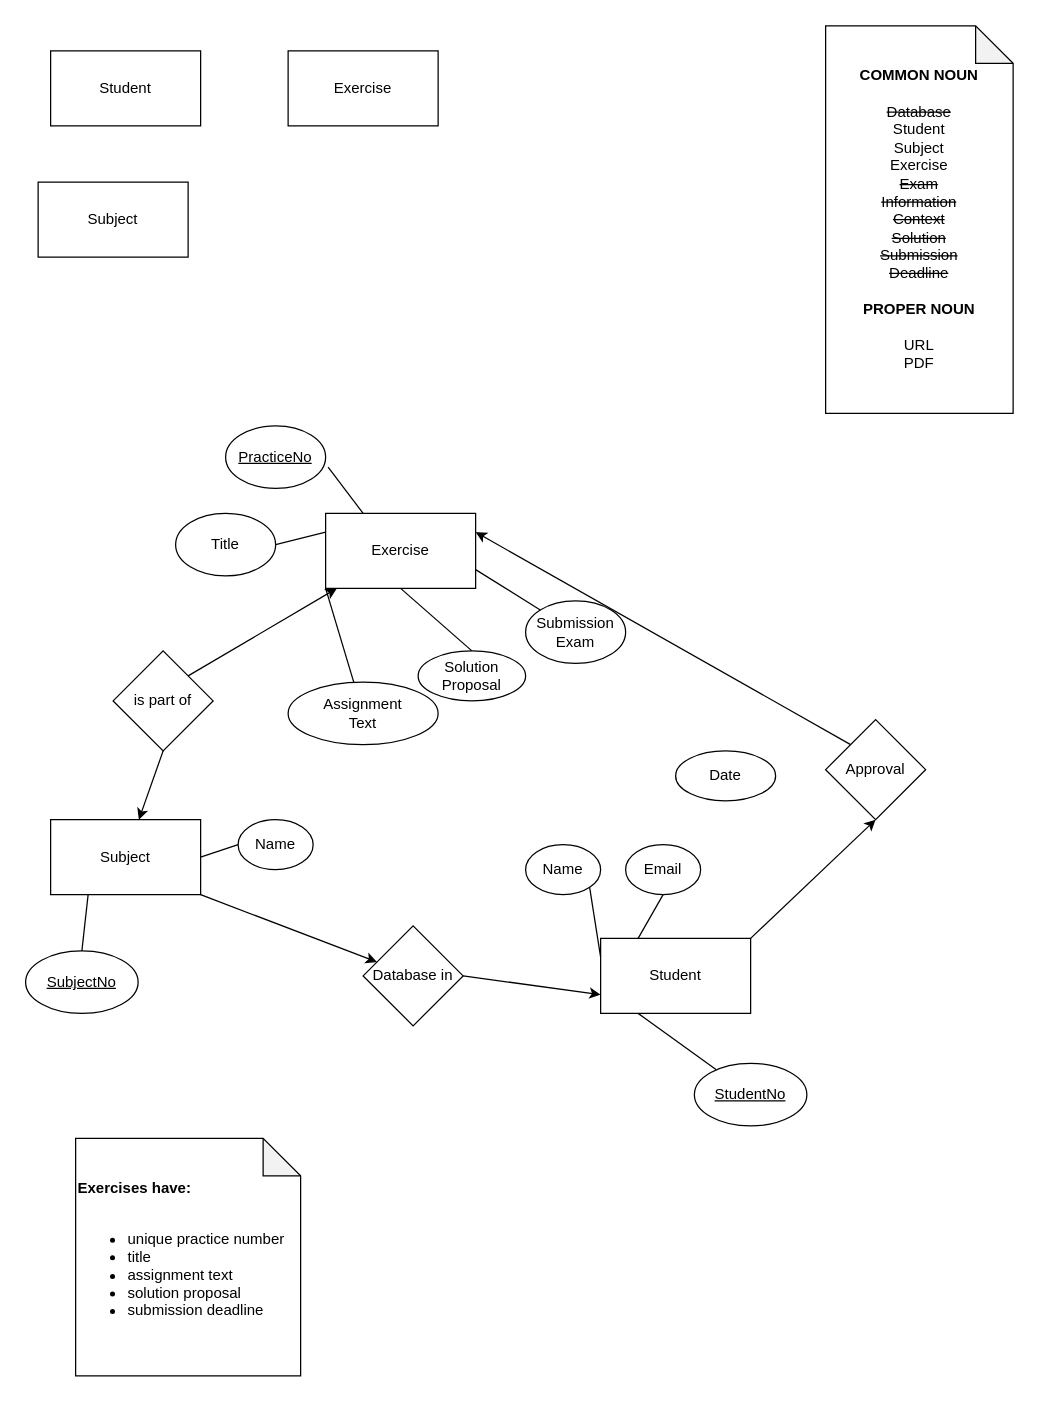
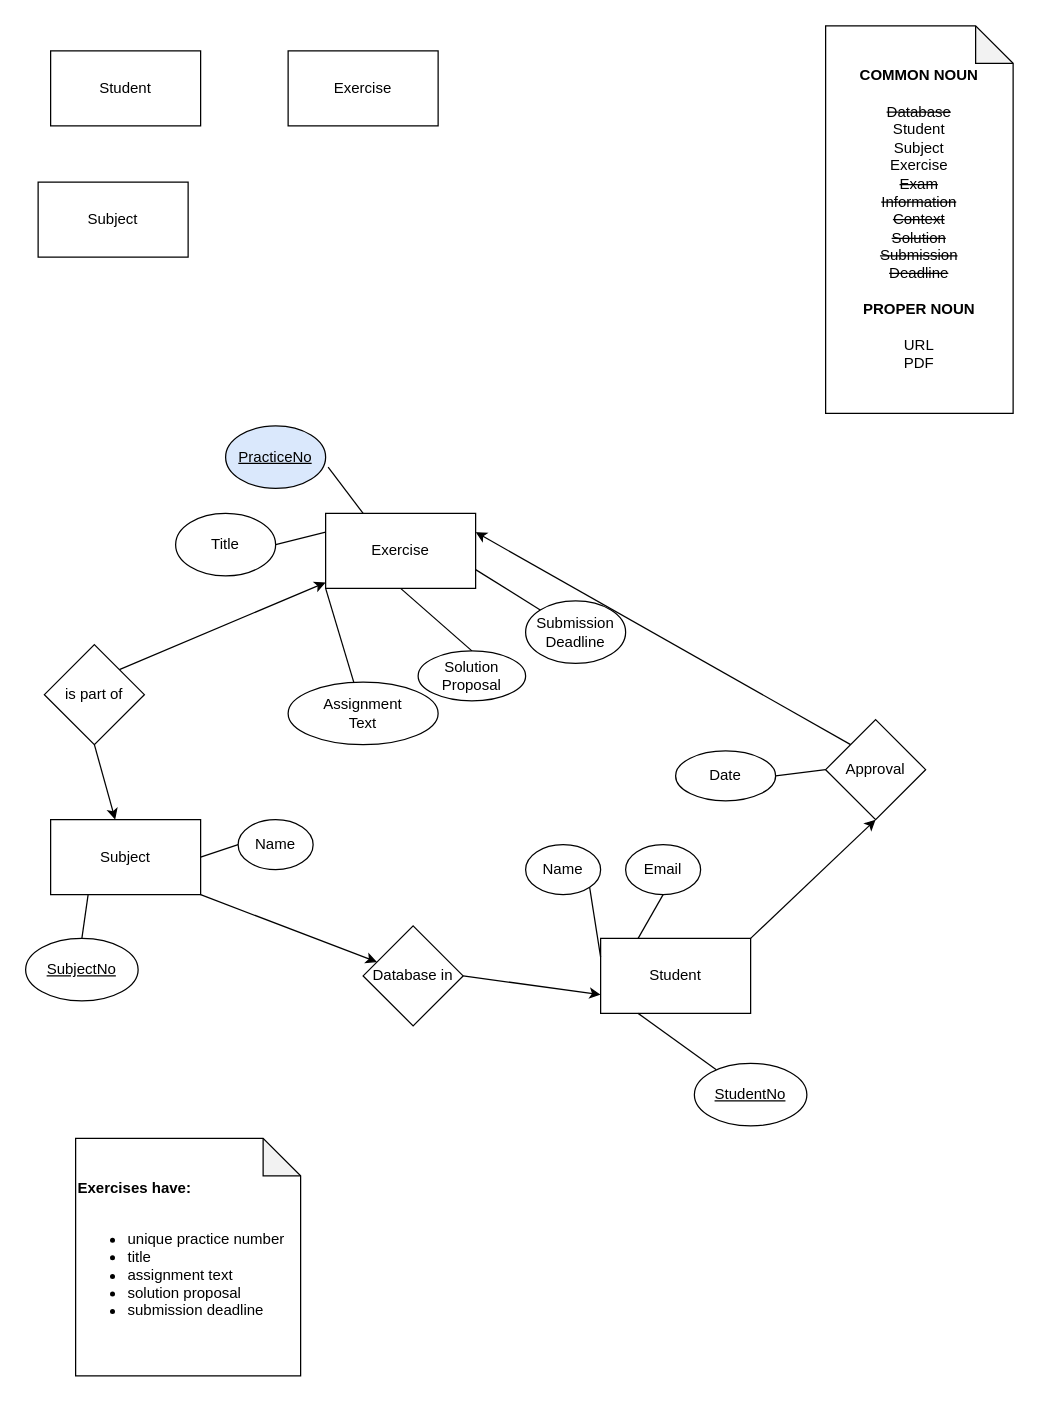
(276, 457) -> (276, 457)
(576, 632) -> (576, 632)
(163, 701) -> (94, 694)
none -> (801, 773)
(82, 982) -> (82, 969)
